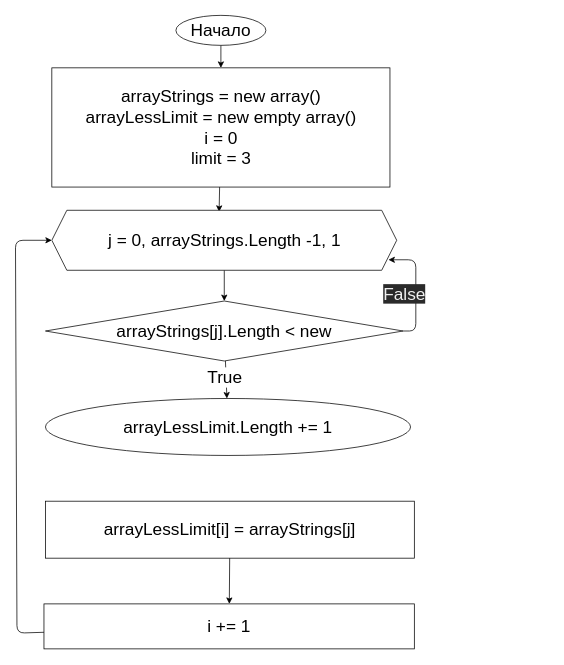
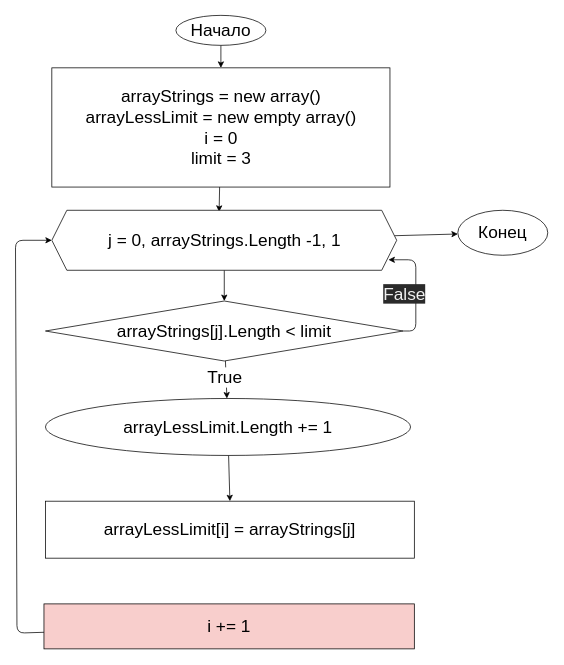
none -> (503, 233)
none -> (439, 235)
(224, 331) -> (224, 331)
none -> (229, 485)
(229, 579) -> none
(229, 627) -> (229, 627)
